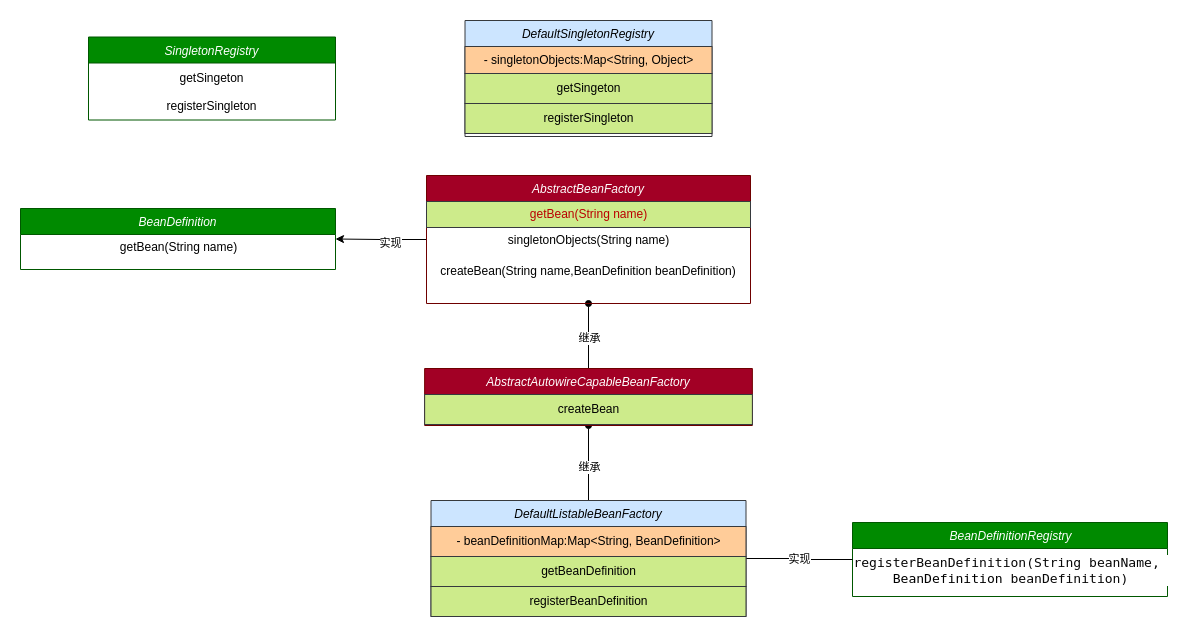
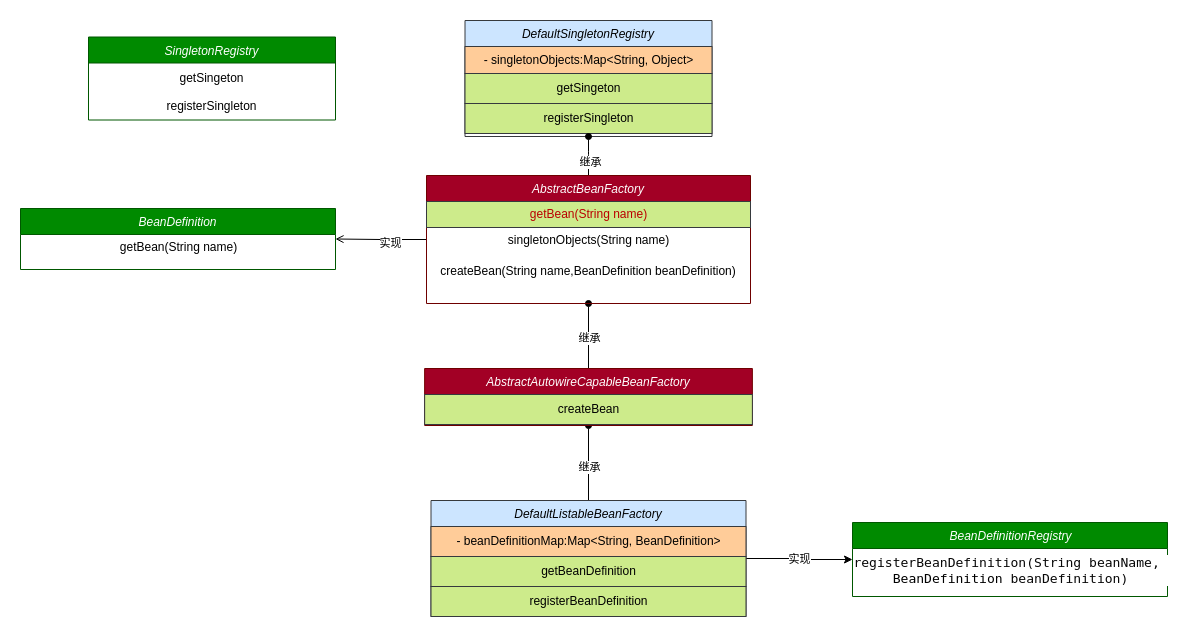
none -> (589, 156)
(344, 239) -> (342, 239)
(846, 560) -> (844, 560)
